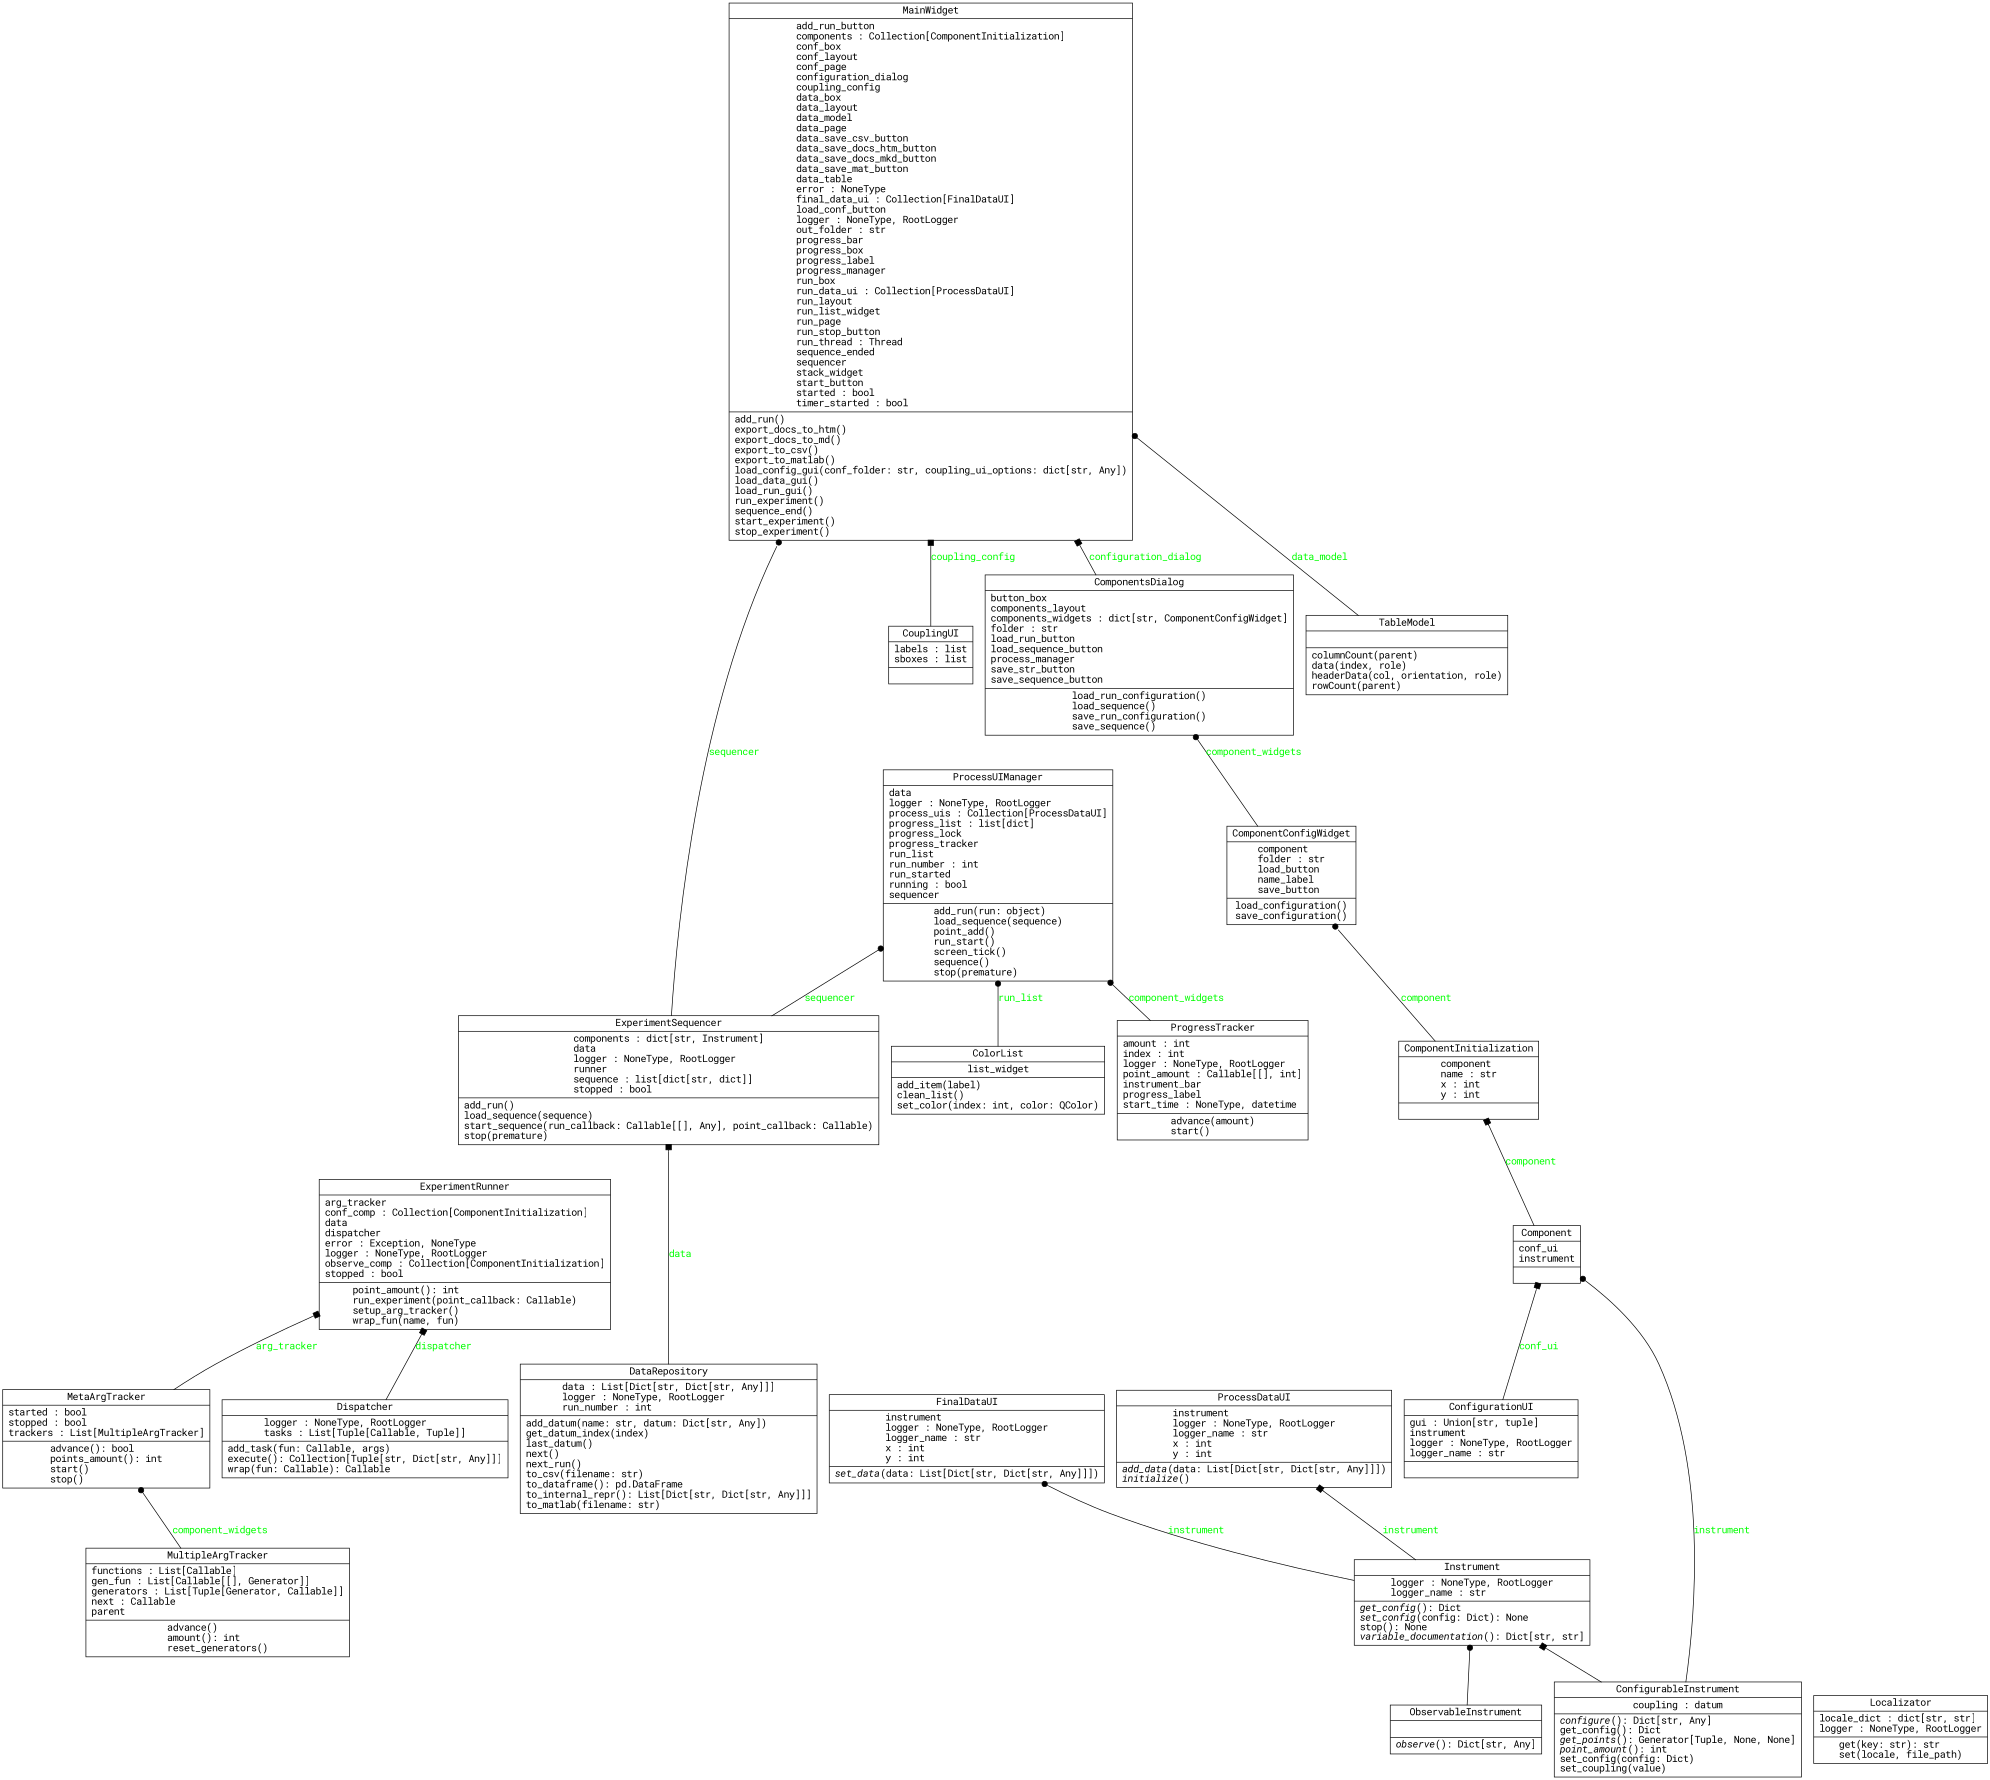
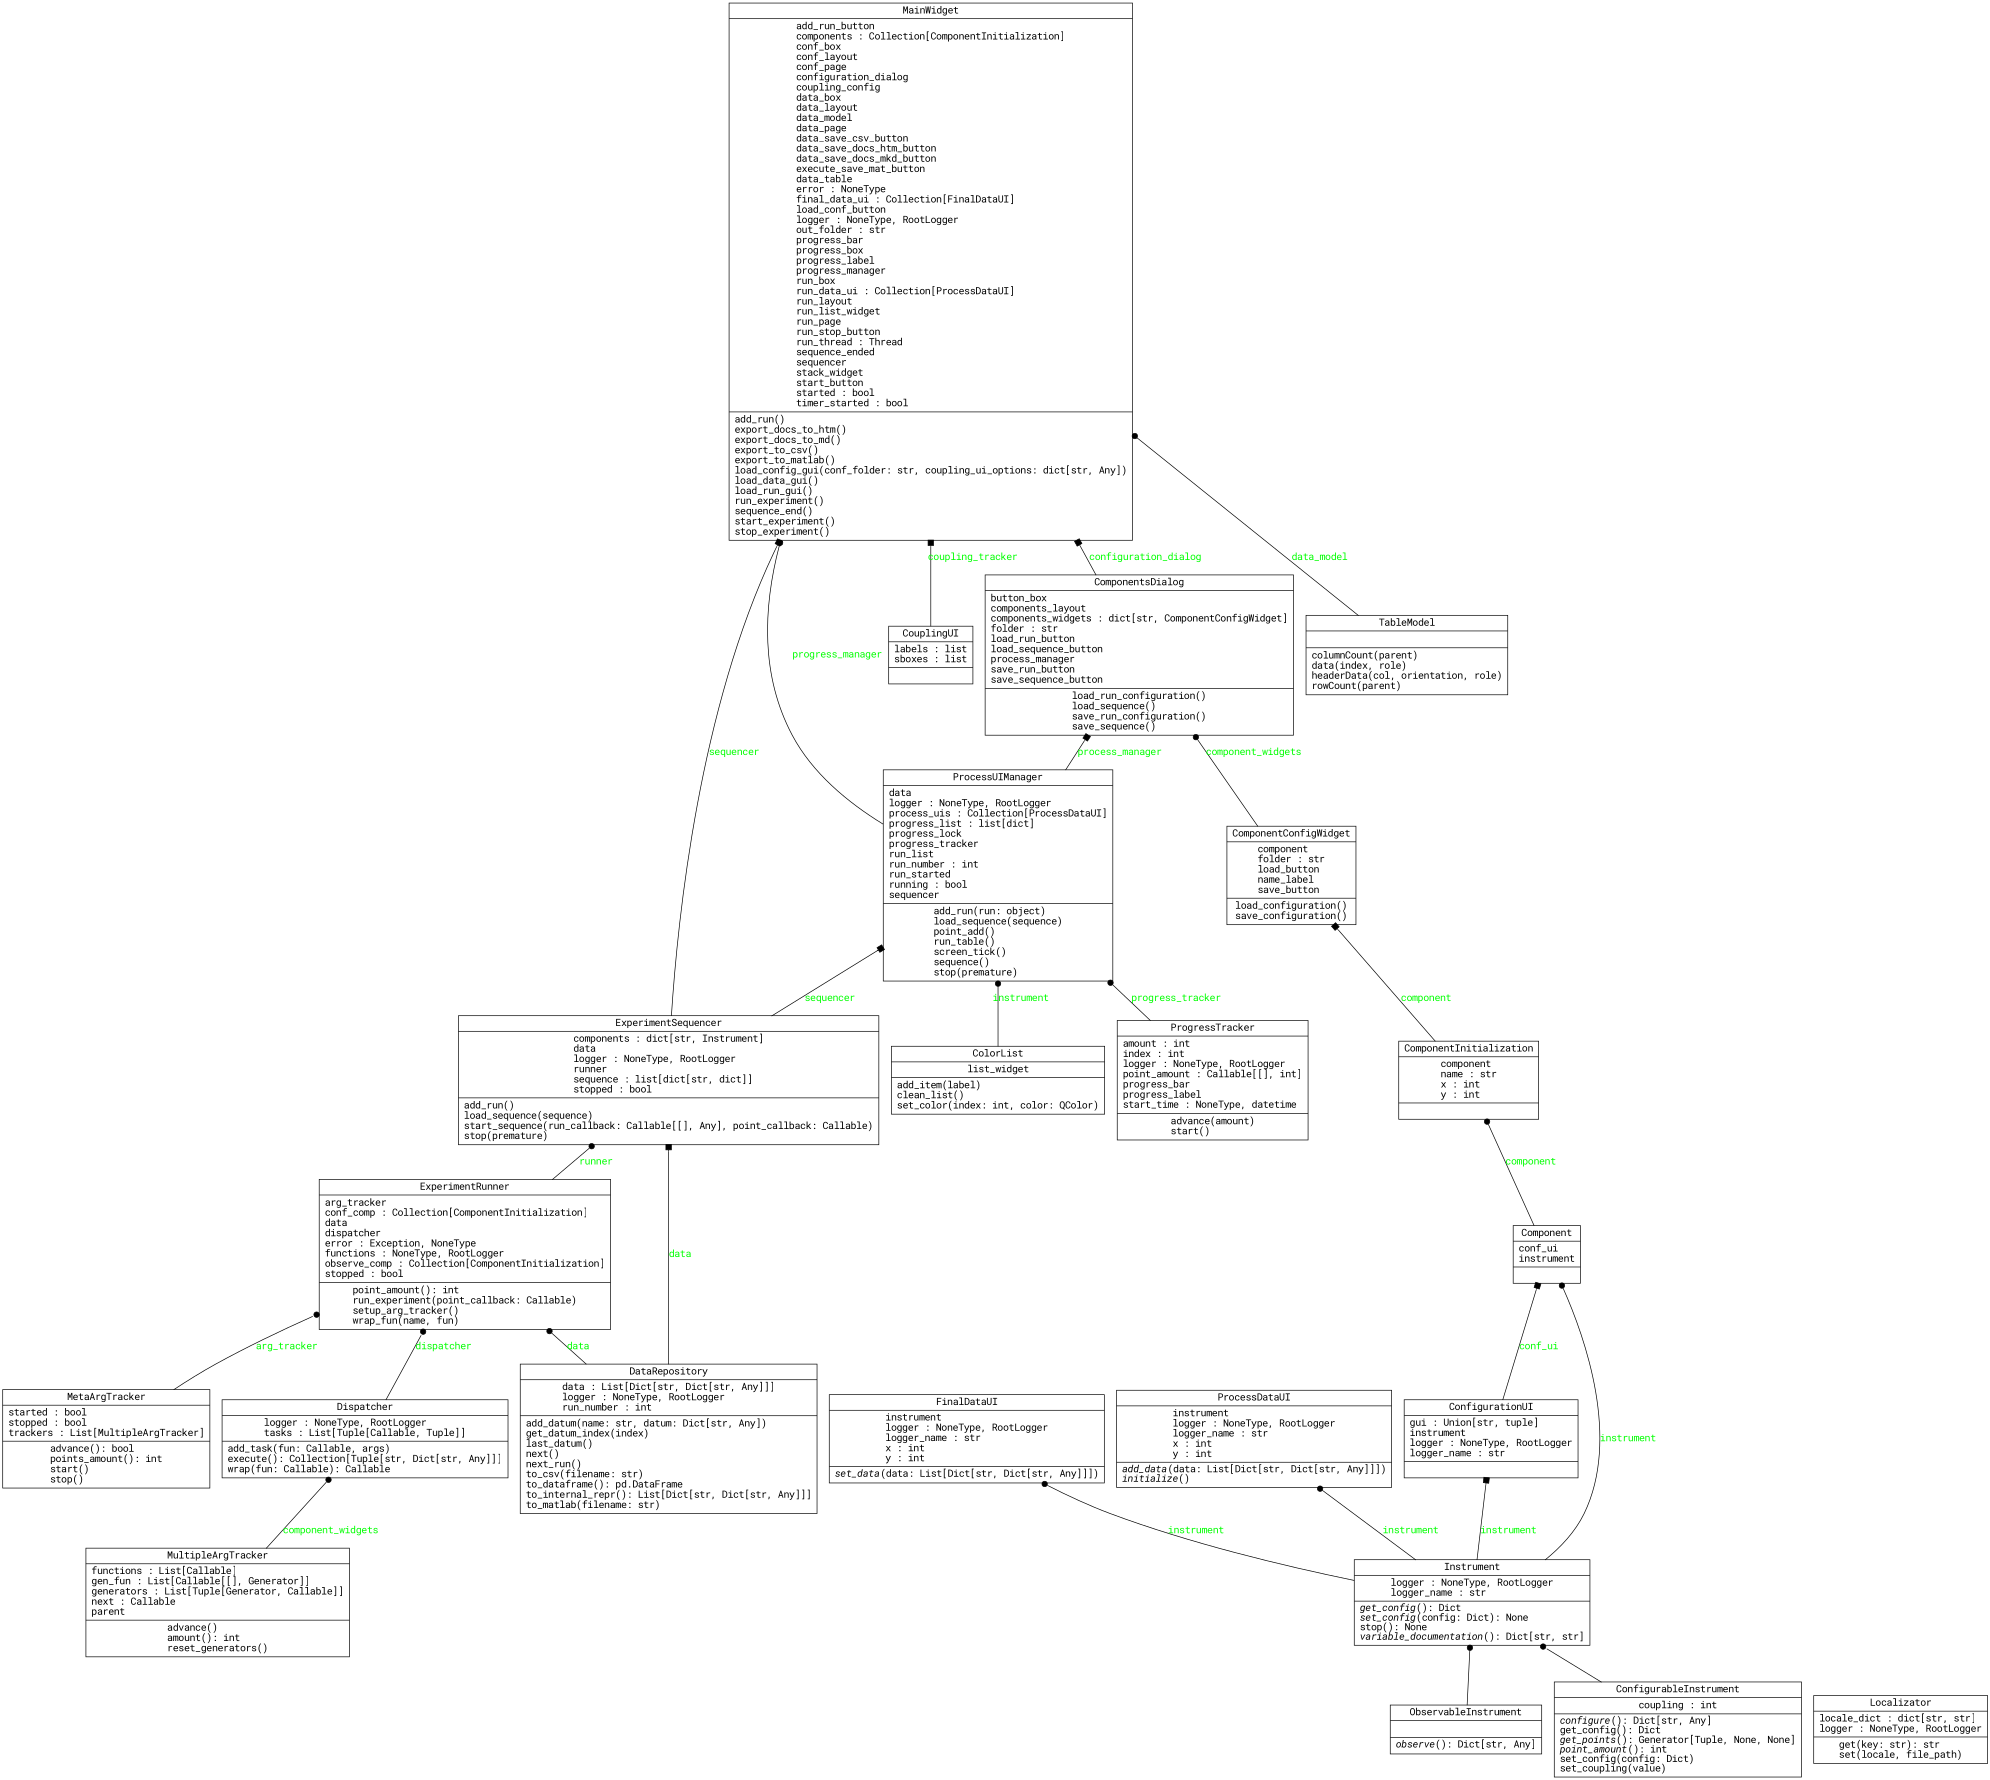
(852, 169) -> (861, 169)
(973, 558) -> (973, 558)
(1033, 670) -> (1033, 670)
none -> (780, 705)
none -> (1075, 756)
(703, 776) -> (703, 776)
(964, 942) -> (964, 942)
(825, 983) -> (825, 983)
(1387, 986) -> (1387, 986)
(1021, 998) -> (1021, 998)
(1176, 998) -> (1176, 998)
(1162, 1085) -> (1157, 1085)
none -> (571, 1164)
(1511, 1175) -> (1511, 1175)
(406, 1254) -> (415, 1254)
none -> (569, 1349)
(242, 1350) -> (242, 1350)
(404, 1368) -> (404, 1368)
(1687, 1465) -> (1599, 1430)
(162, 1520) -> (296, 1515)
none -> (1481, 1522)
(1369, 1525) -> (1369, 1525)
(1574, 1665) -> (1574, 1665)
(1678, 1705) -> (1678, 1705)
